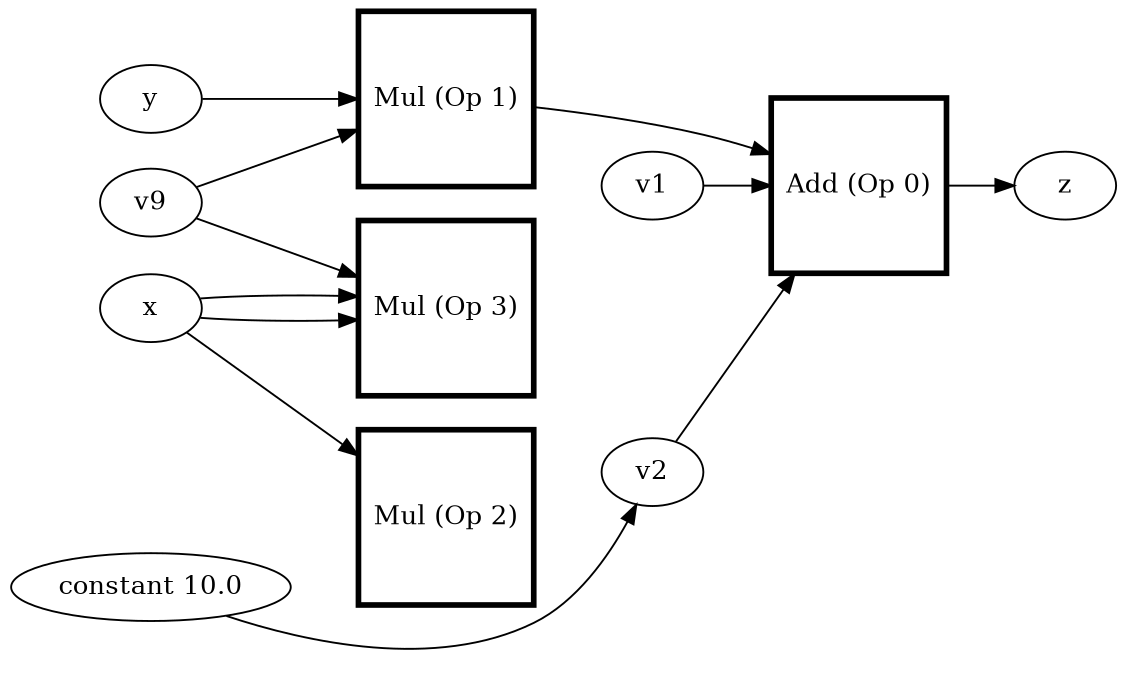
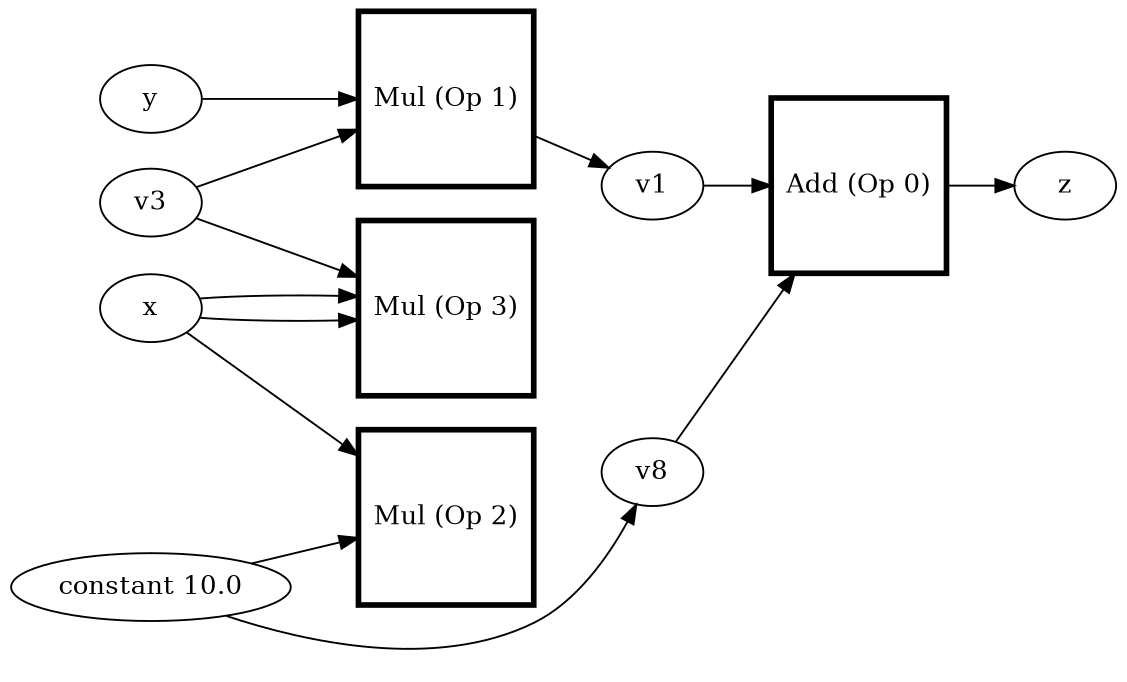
(644, 123) -> (562, 148)
(151, 203) -> (151, 203)
(652, 472) -> (652, 472)
none -> (296, 553)
